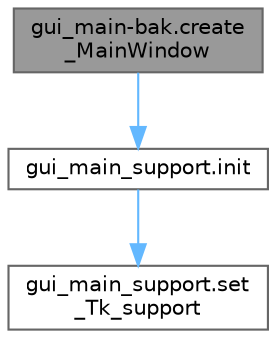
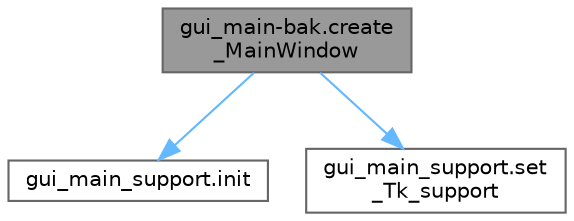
(138, 217) -> (354, 103)
